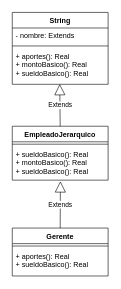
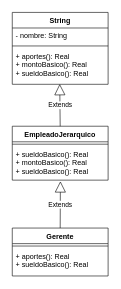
(47, 36) -> (44, 36)
